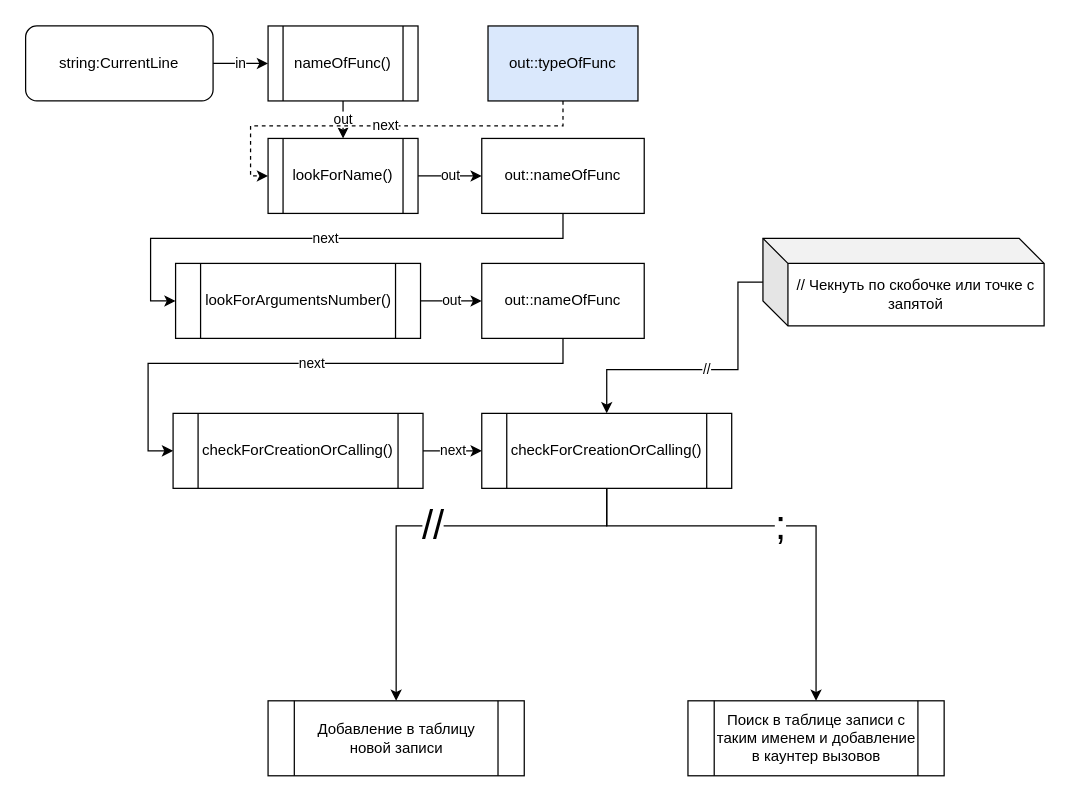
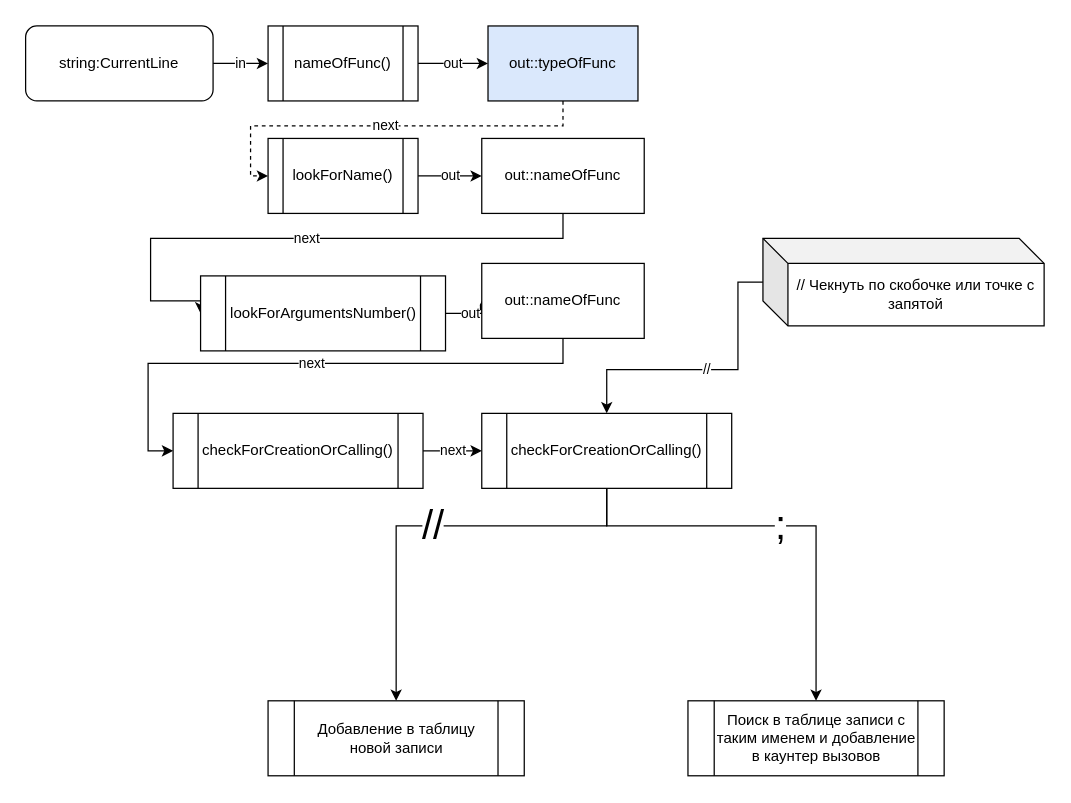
(343, 123) -> (449, 63)
(298, 301) -> (323, 313)
